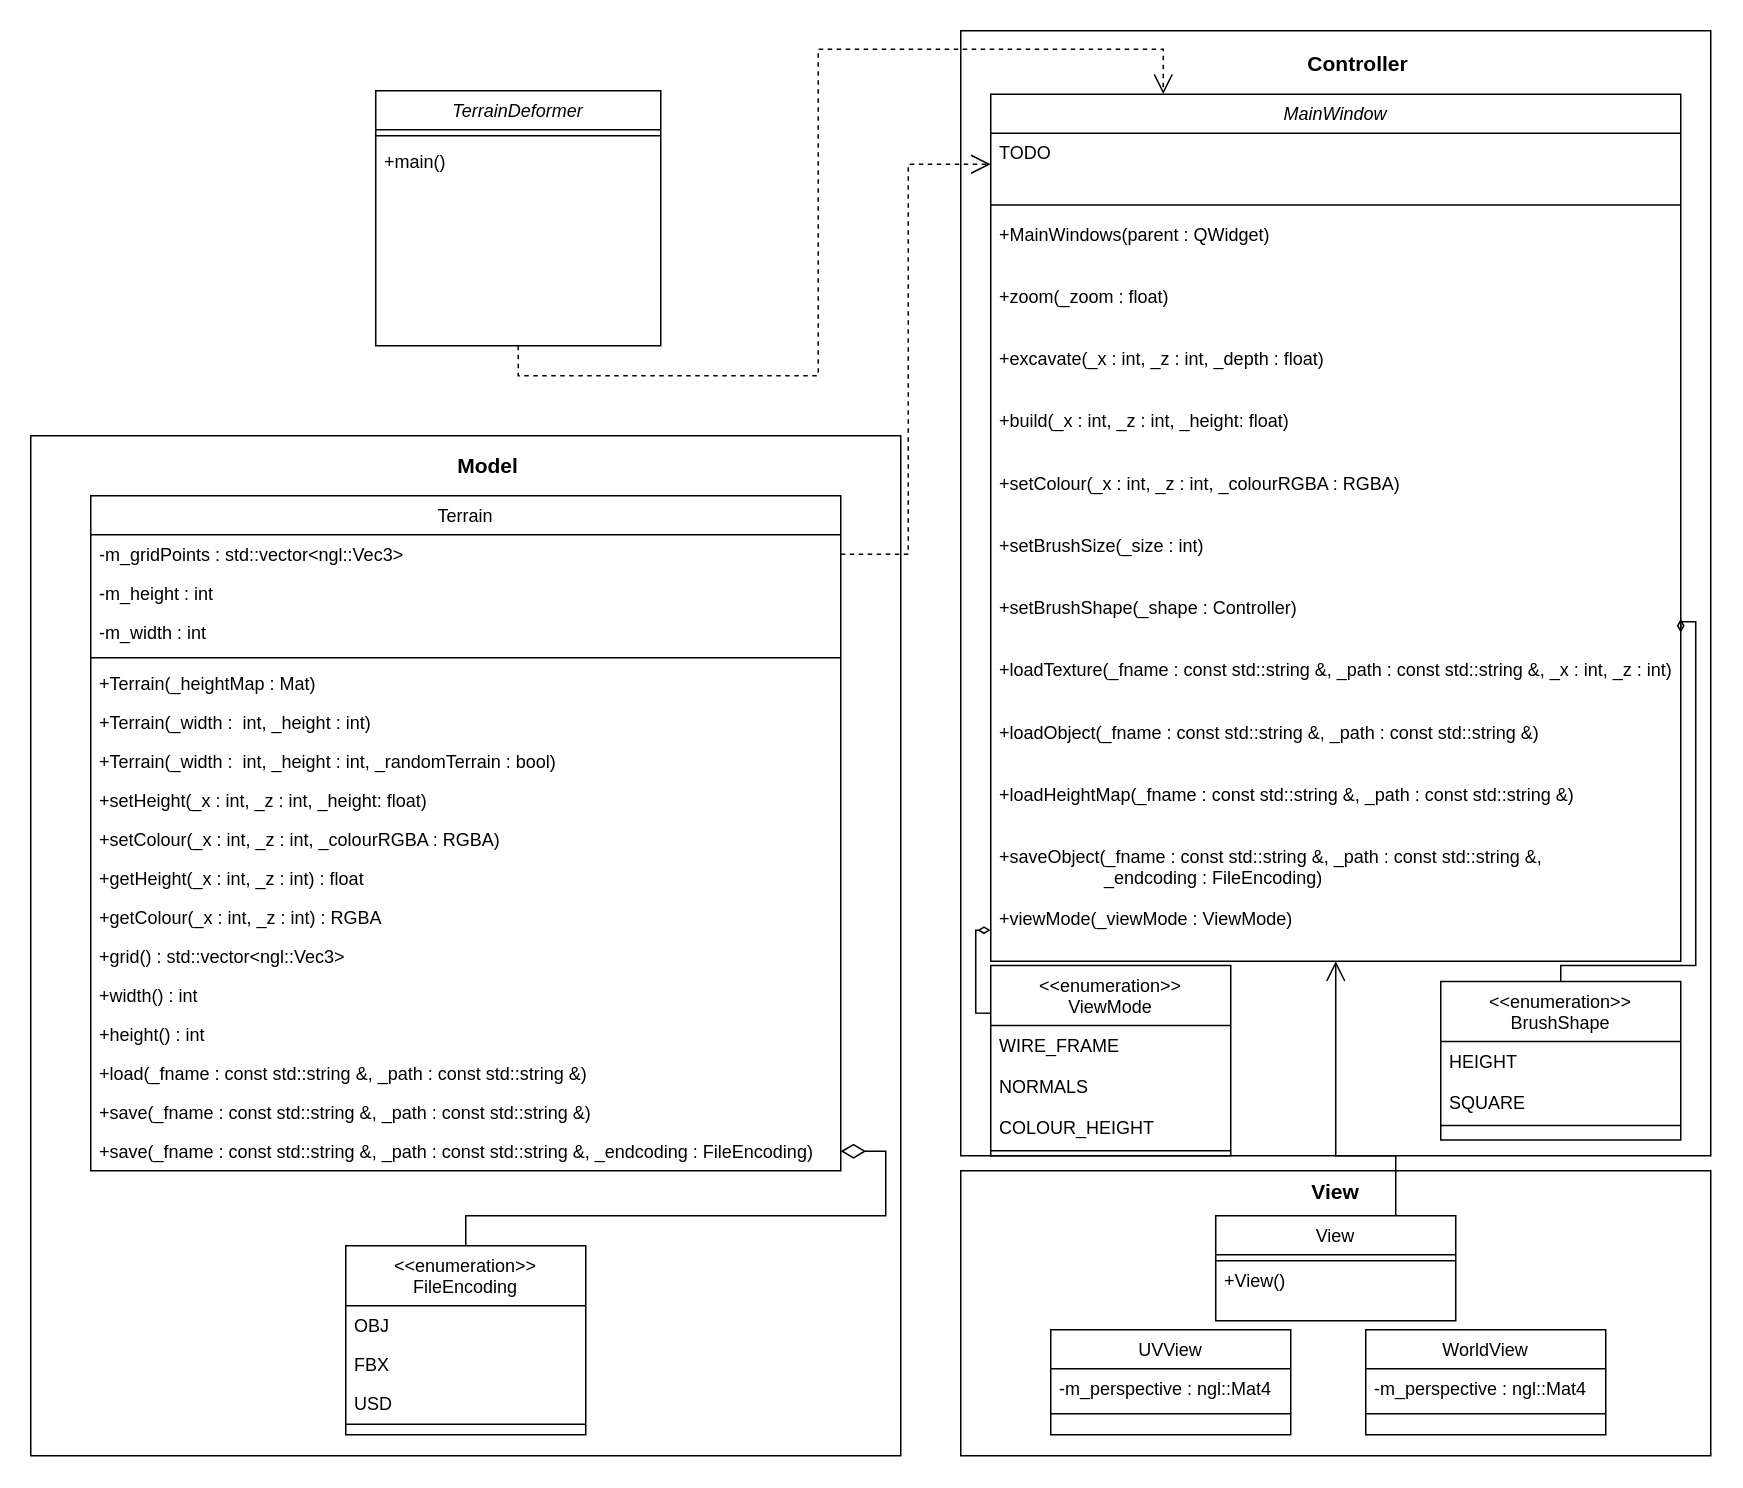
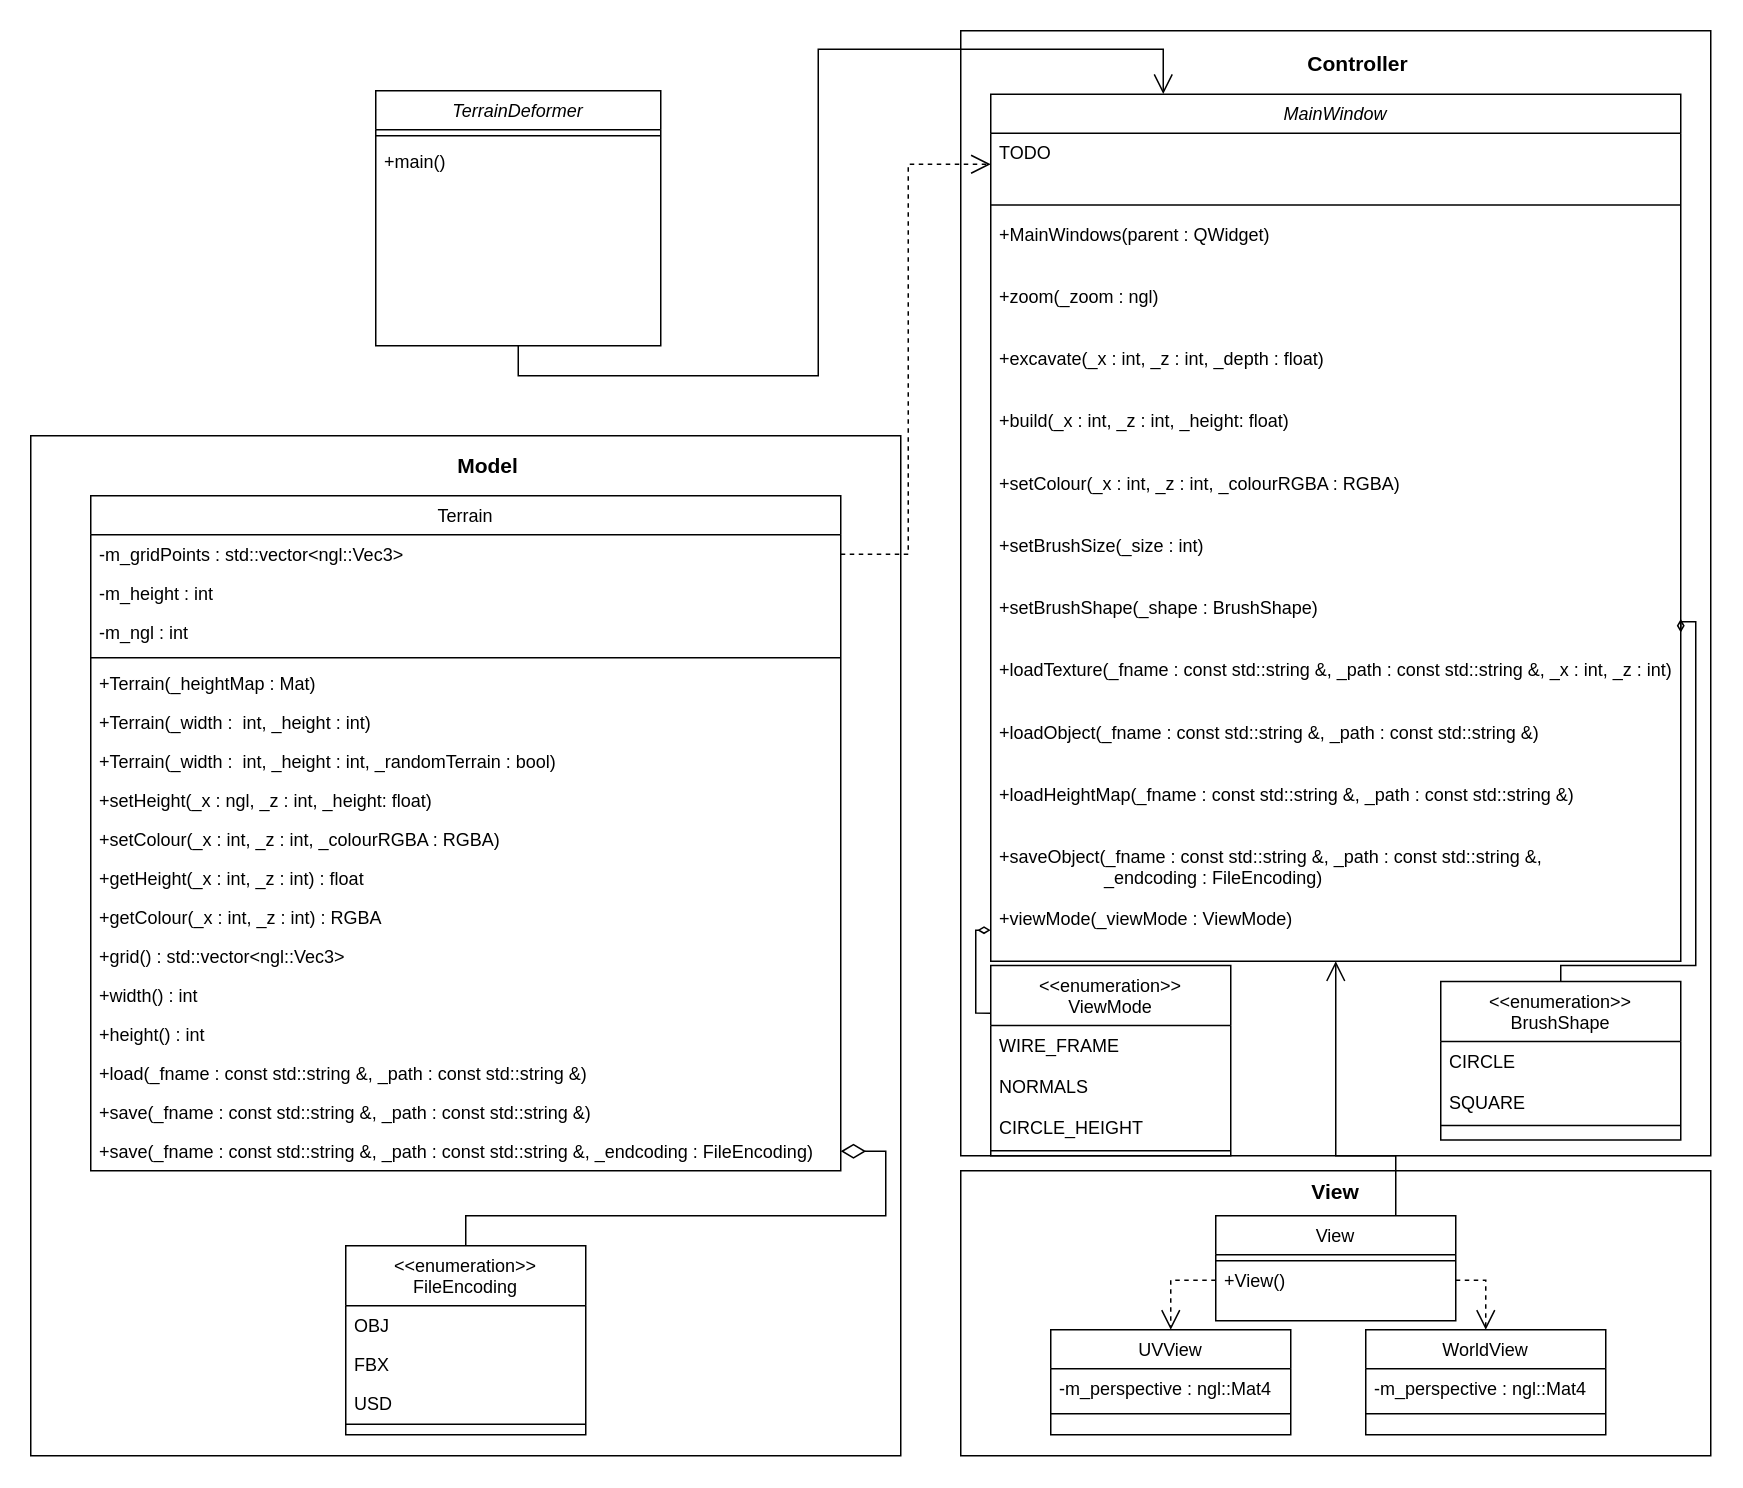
(818, 183) -> (818, 183)
(1090, 297) -> (1080, 297)
(1164, 608) -> (1168, 608)
(158, 633) -> (148, 633)
(291, 801) -> (291, 801)
(1479, 1062) -> (1479, 1062)
(1065, 1128) -> (1065, 1128)
none -> (1171, 1282)
none -> (1486, 1288)
